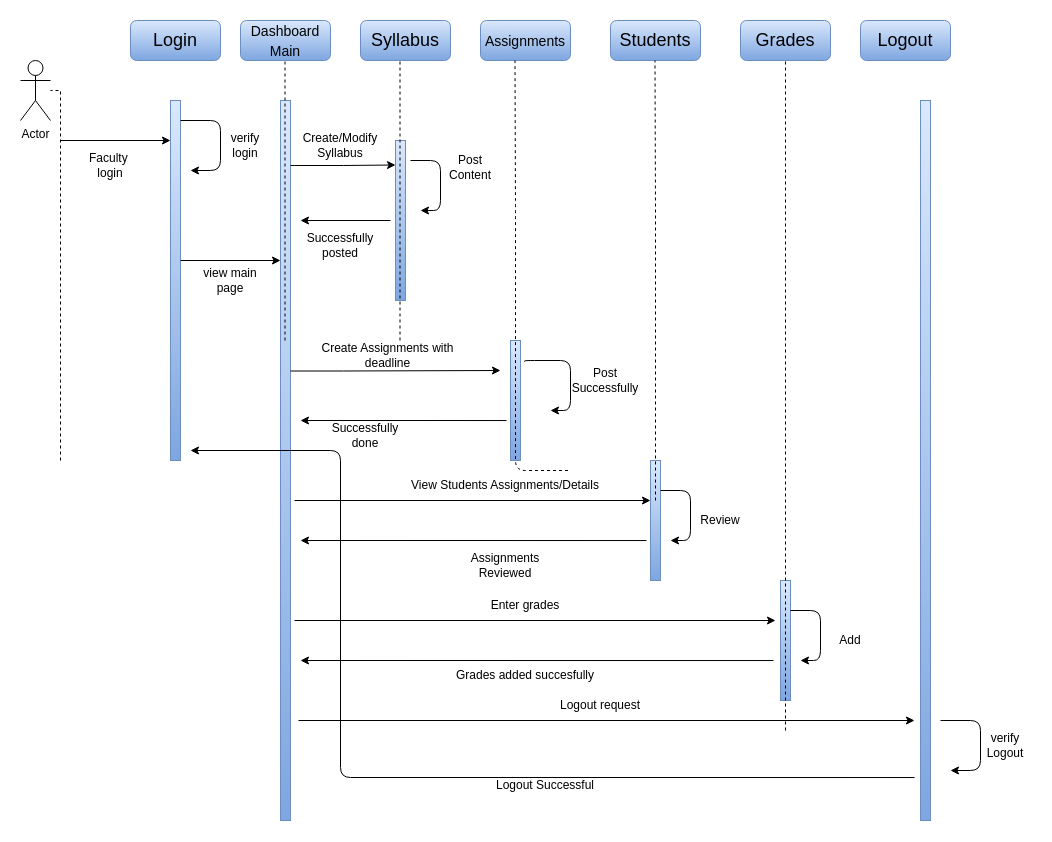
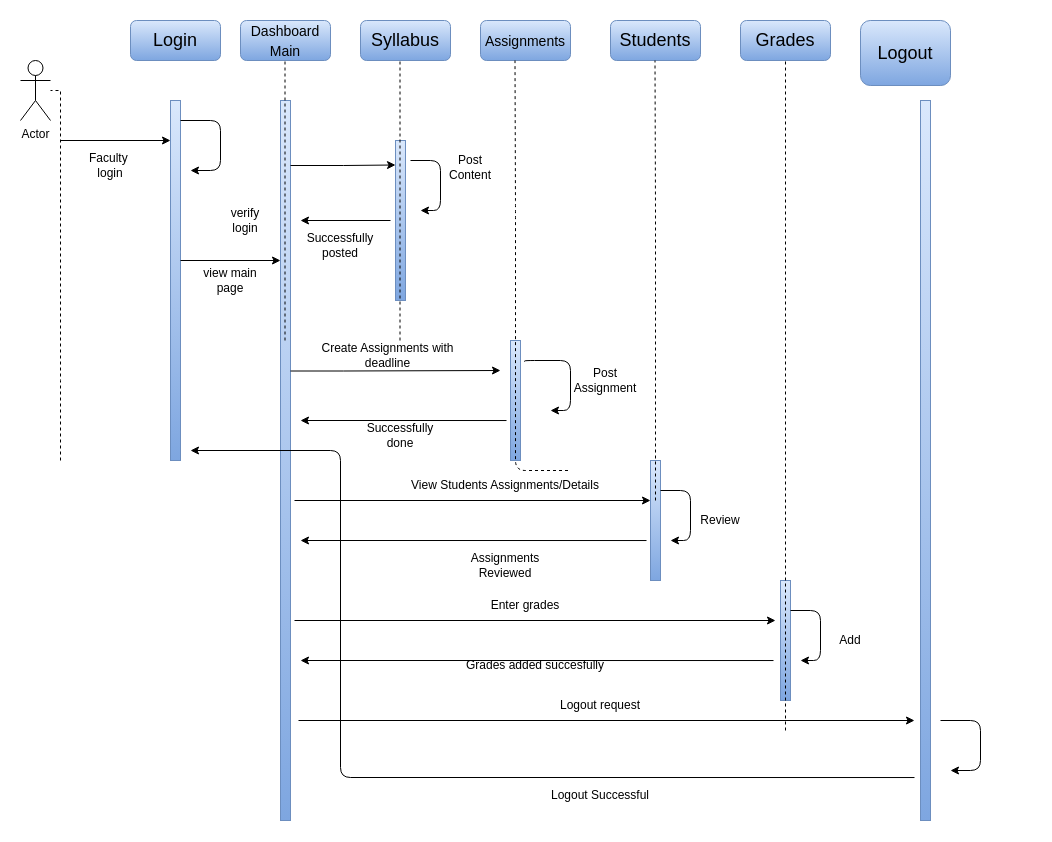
(906, 41) -> (906, 53)
(246, 146) -> (246, 221)
(341, 146) -> none
(606, 381) -> (606, 381)
(366, 436) -> (401, 436)
(526, 676) -> (536, 666)
(1006, 746) -> none
(546, 786) -> (601, 796)
